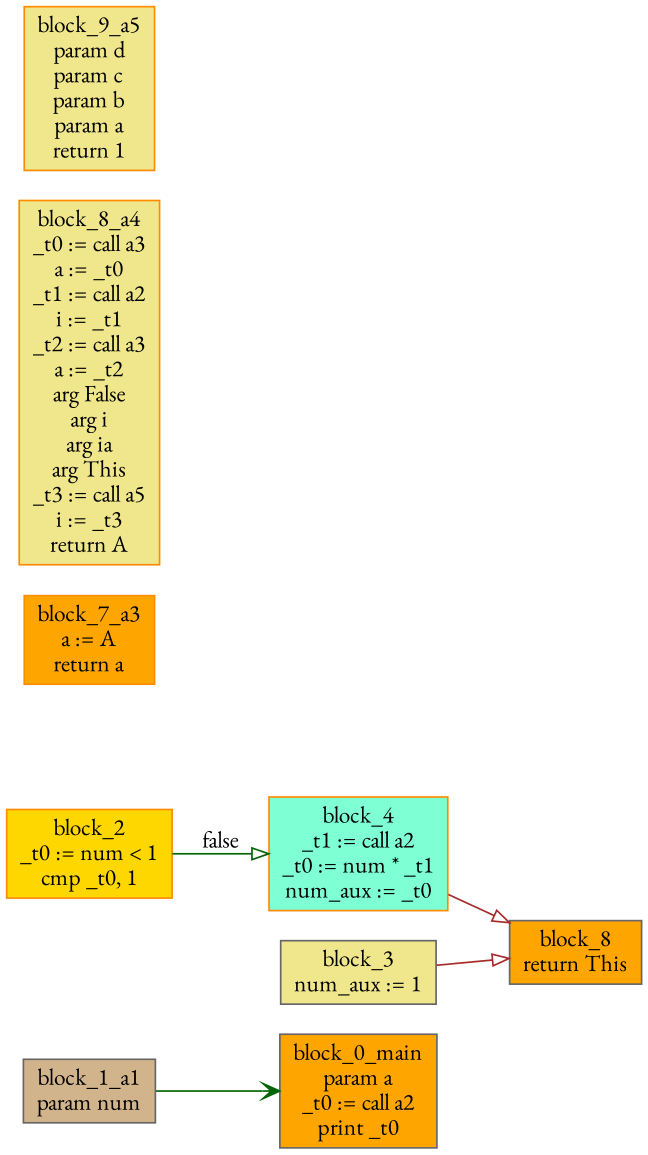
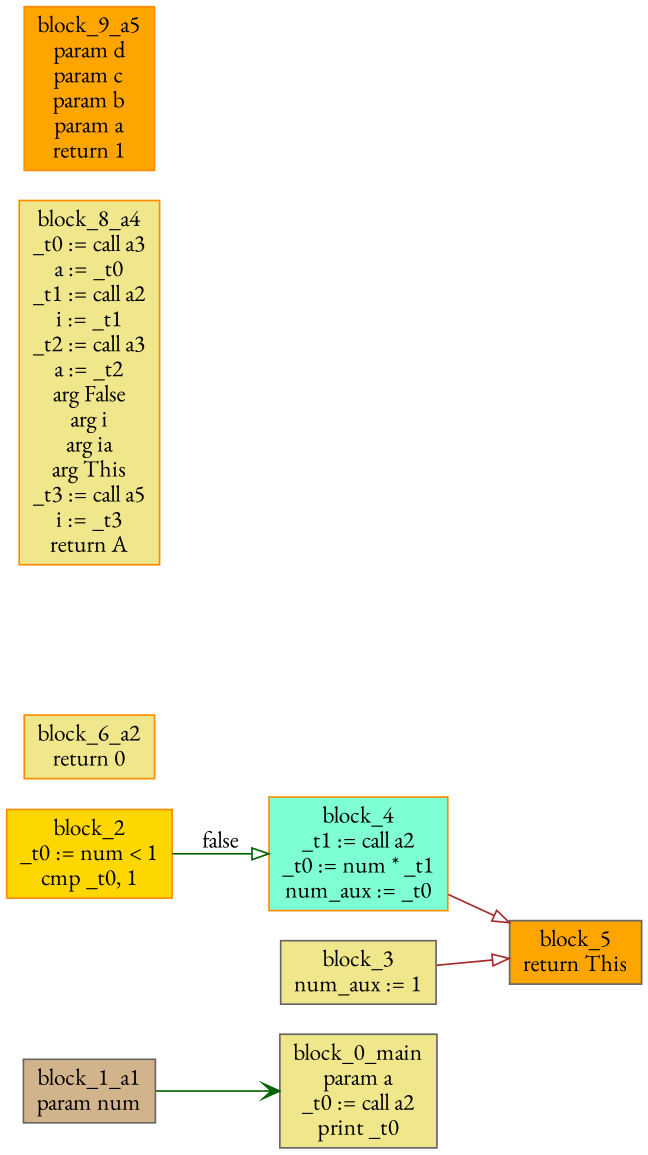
(89, 89) -> (89, 89)
(89, 640) -> none
none -> (89, 747)
(576, 952) -> (576, 952)
(358, 1091) -> (358, 1091)
